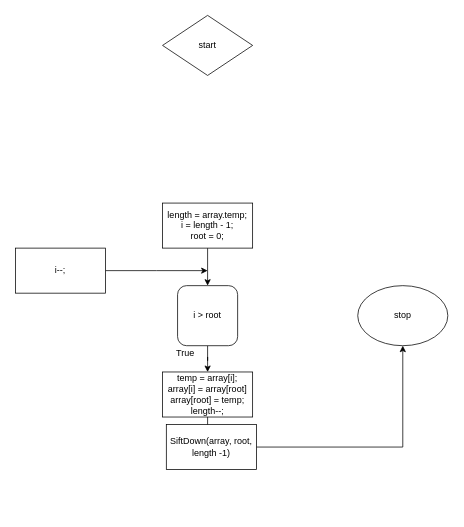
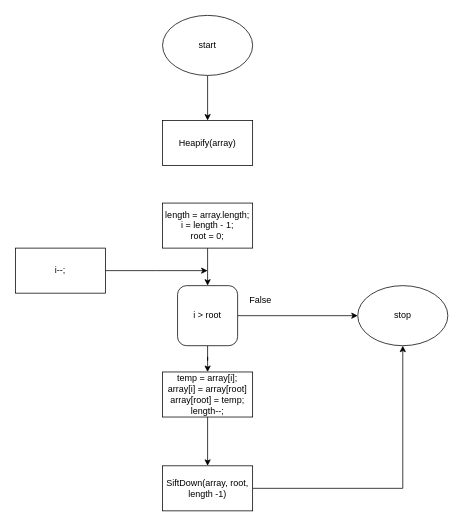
(207, 45) -> (207, 45)
none -> (207, 95)
none -> (207, 143)
(207, 225) -> (207, 225)
none -> (260, 300)
none -> (294, 315)
(185, 353) -> none
(211, 447) -> (207, 488)
